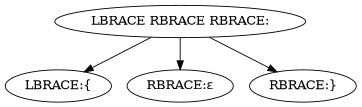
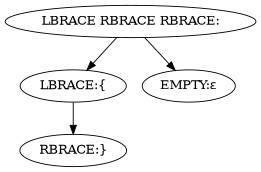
(239, 53) -> (73, 114)
(180, 86) -> (189, 86)
